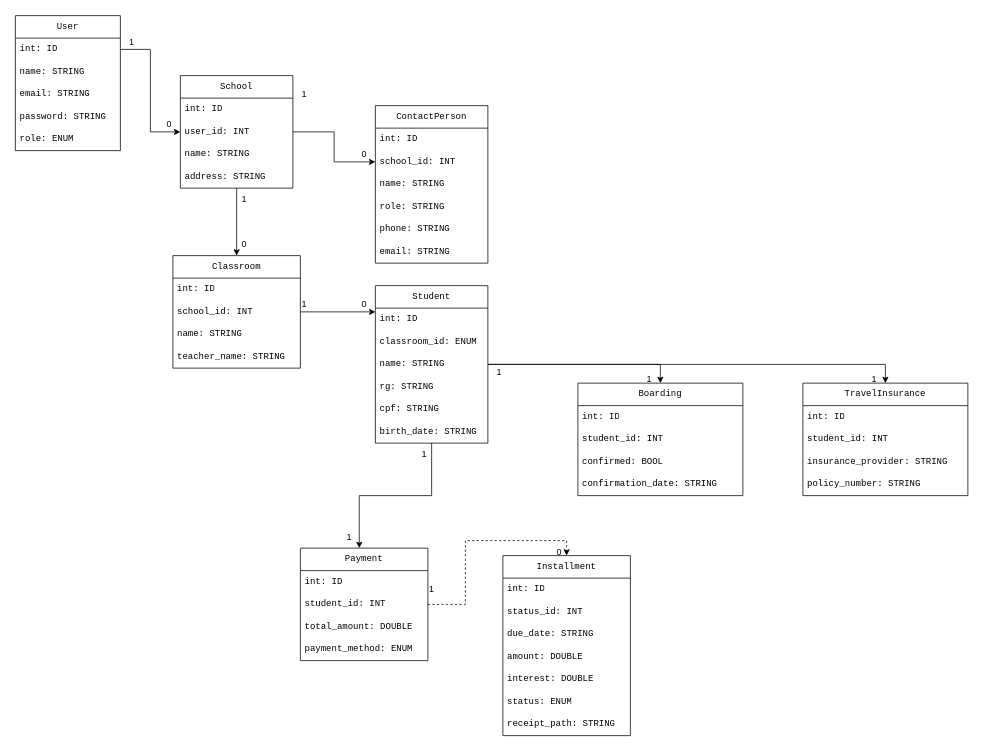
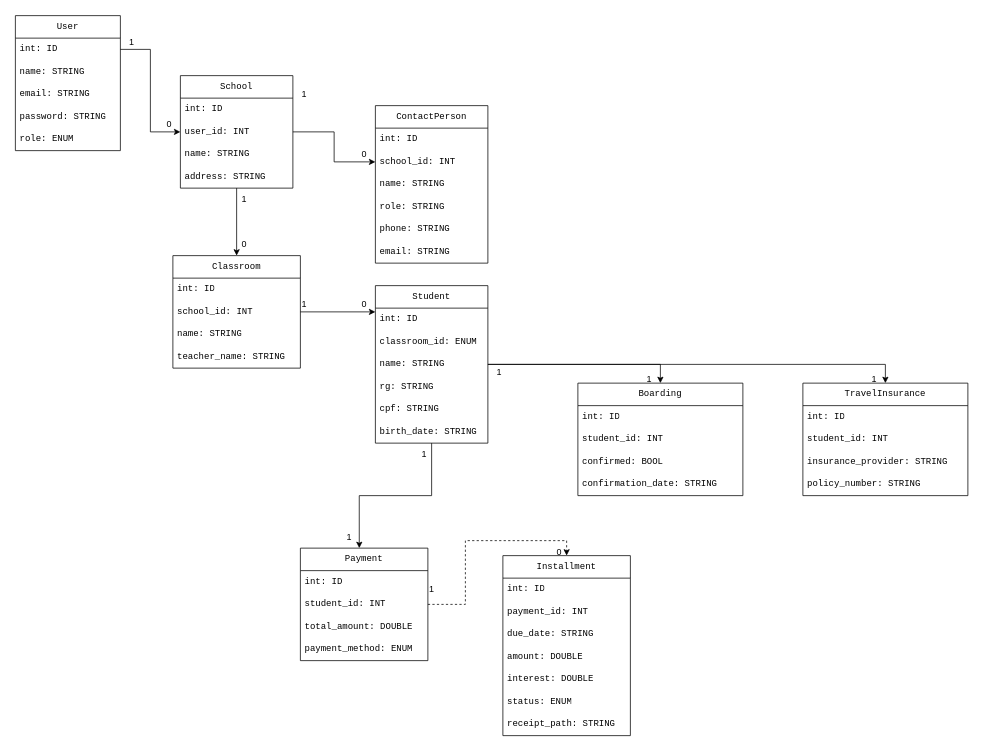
(539, 612) -> (542, 612)
